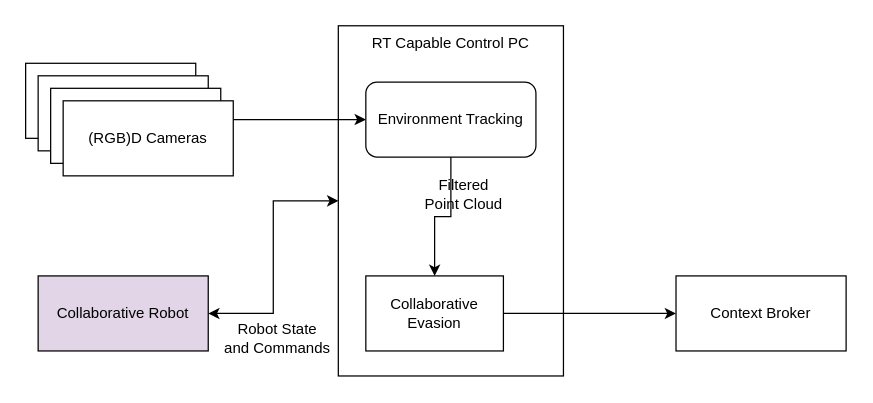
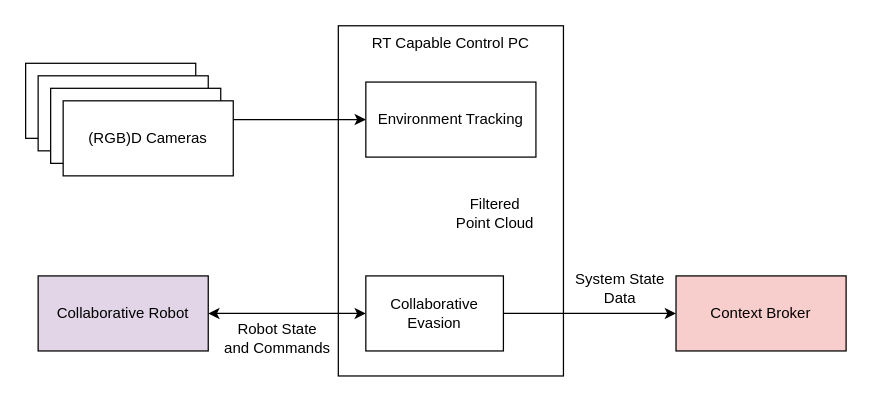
(451, 119) -> (451, 119)
(463, 194) -> (494, 213)
(447, 216) -> none
(273, 230) -> (314, 313)
none -> (619, 288)
(761, 313) -> (761, 313)
